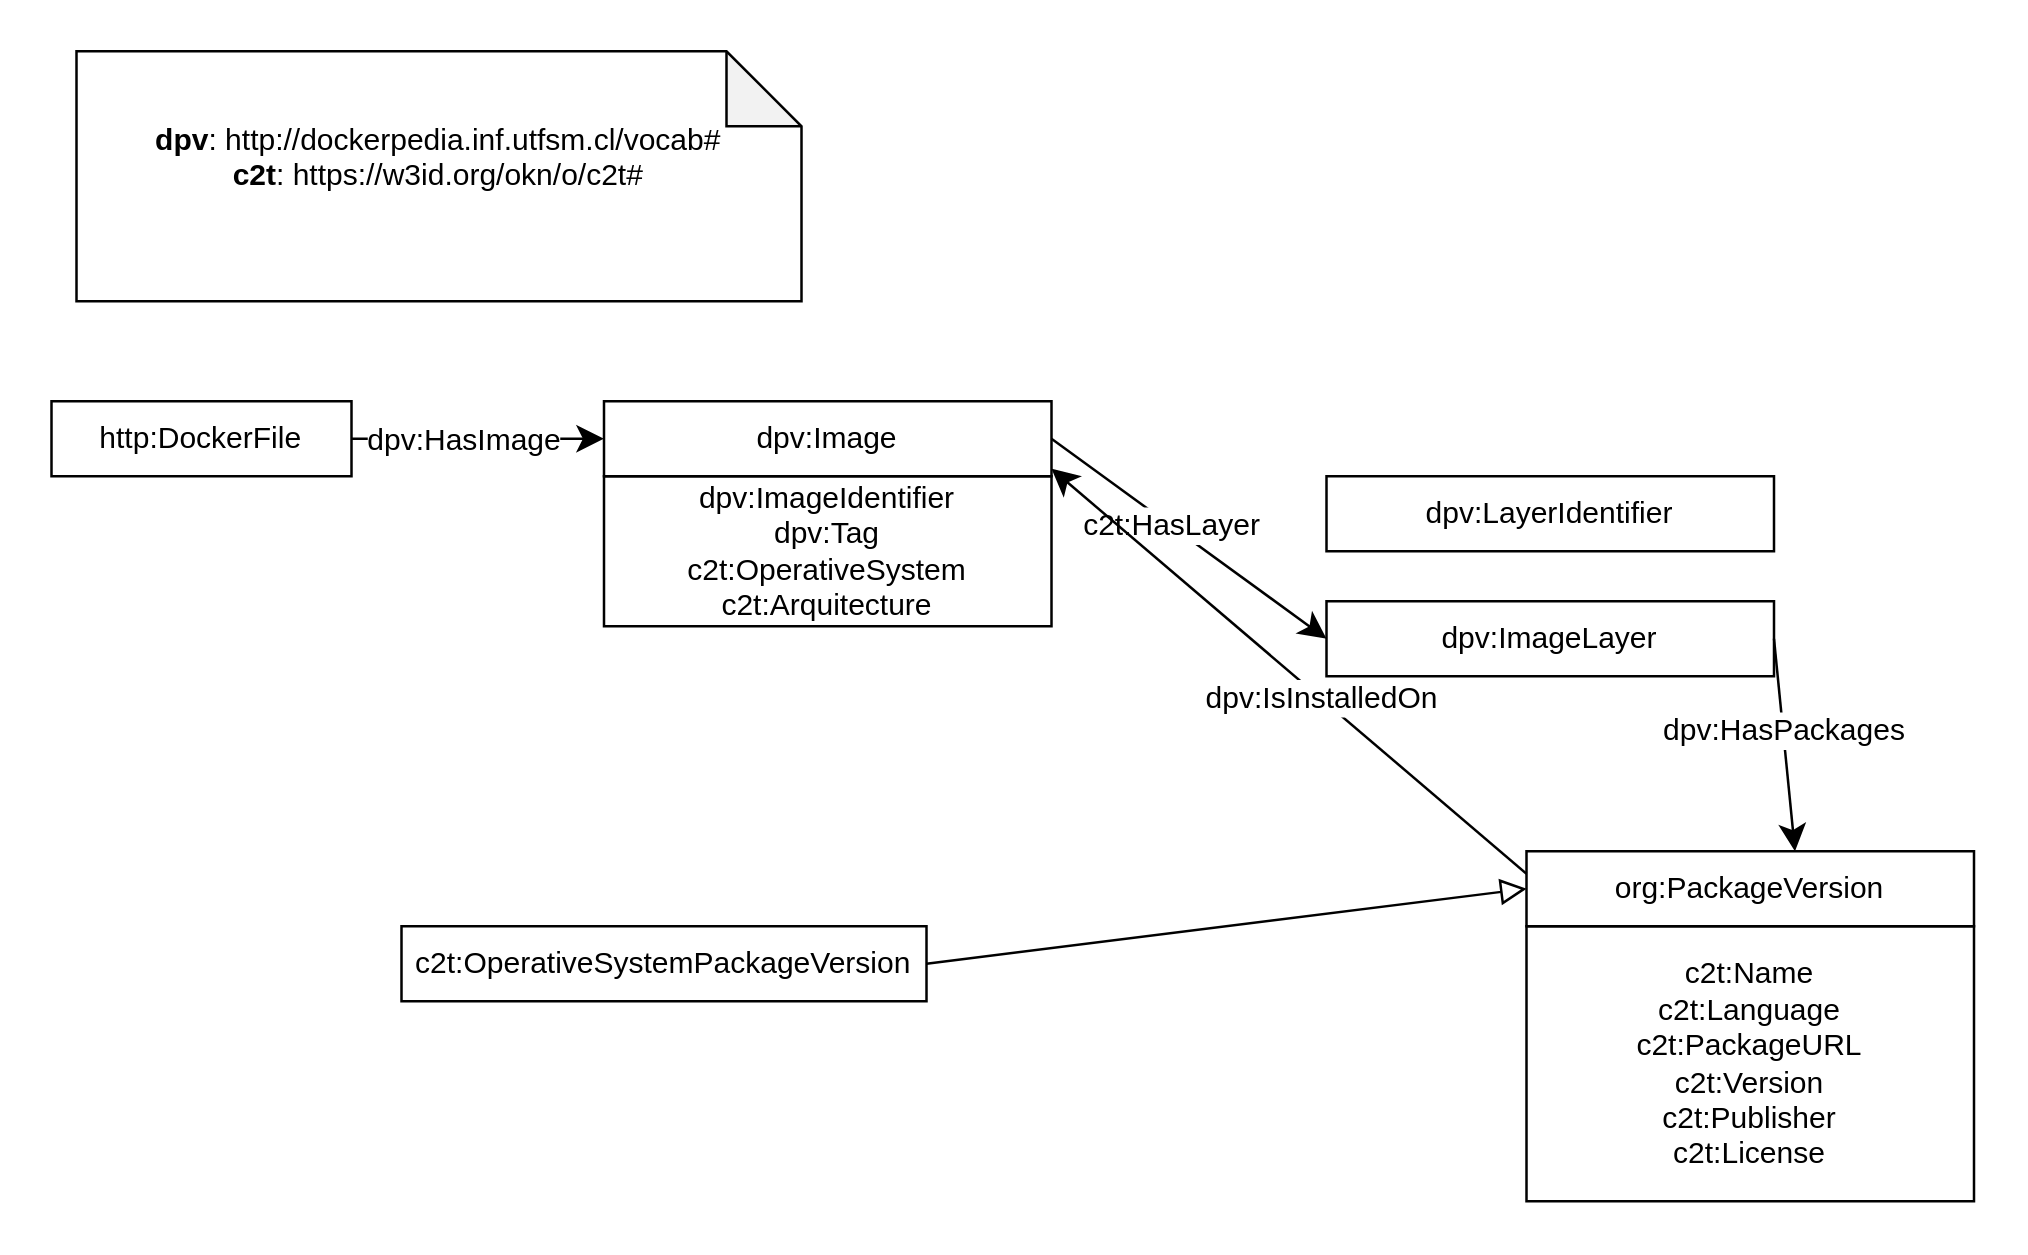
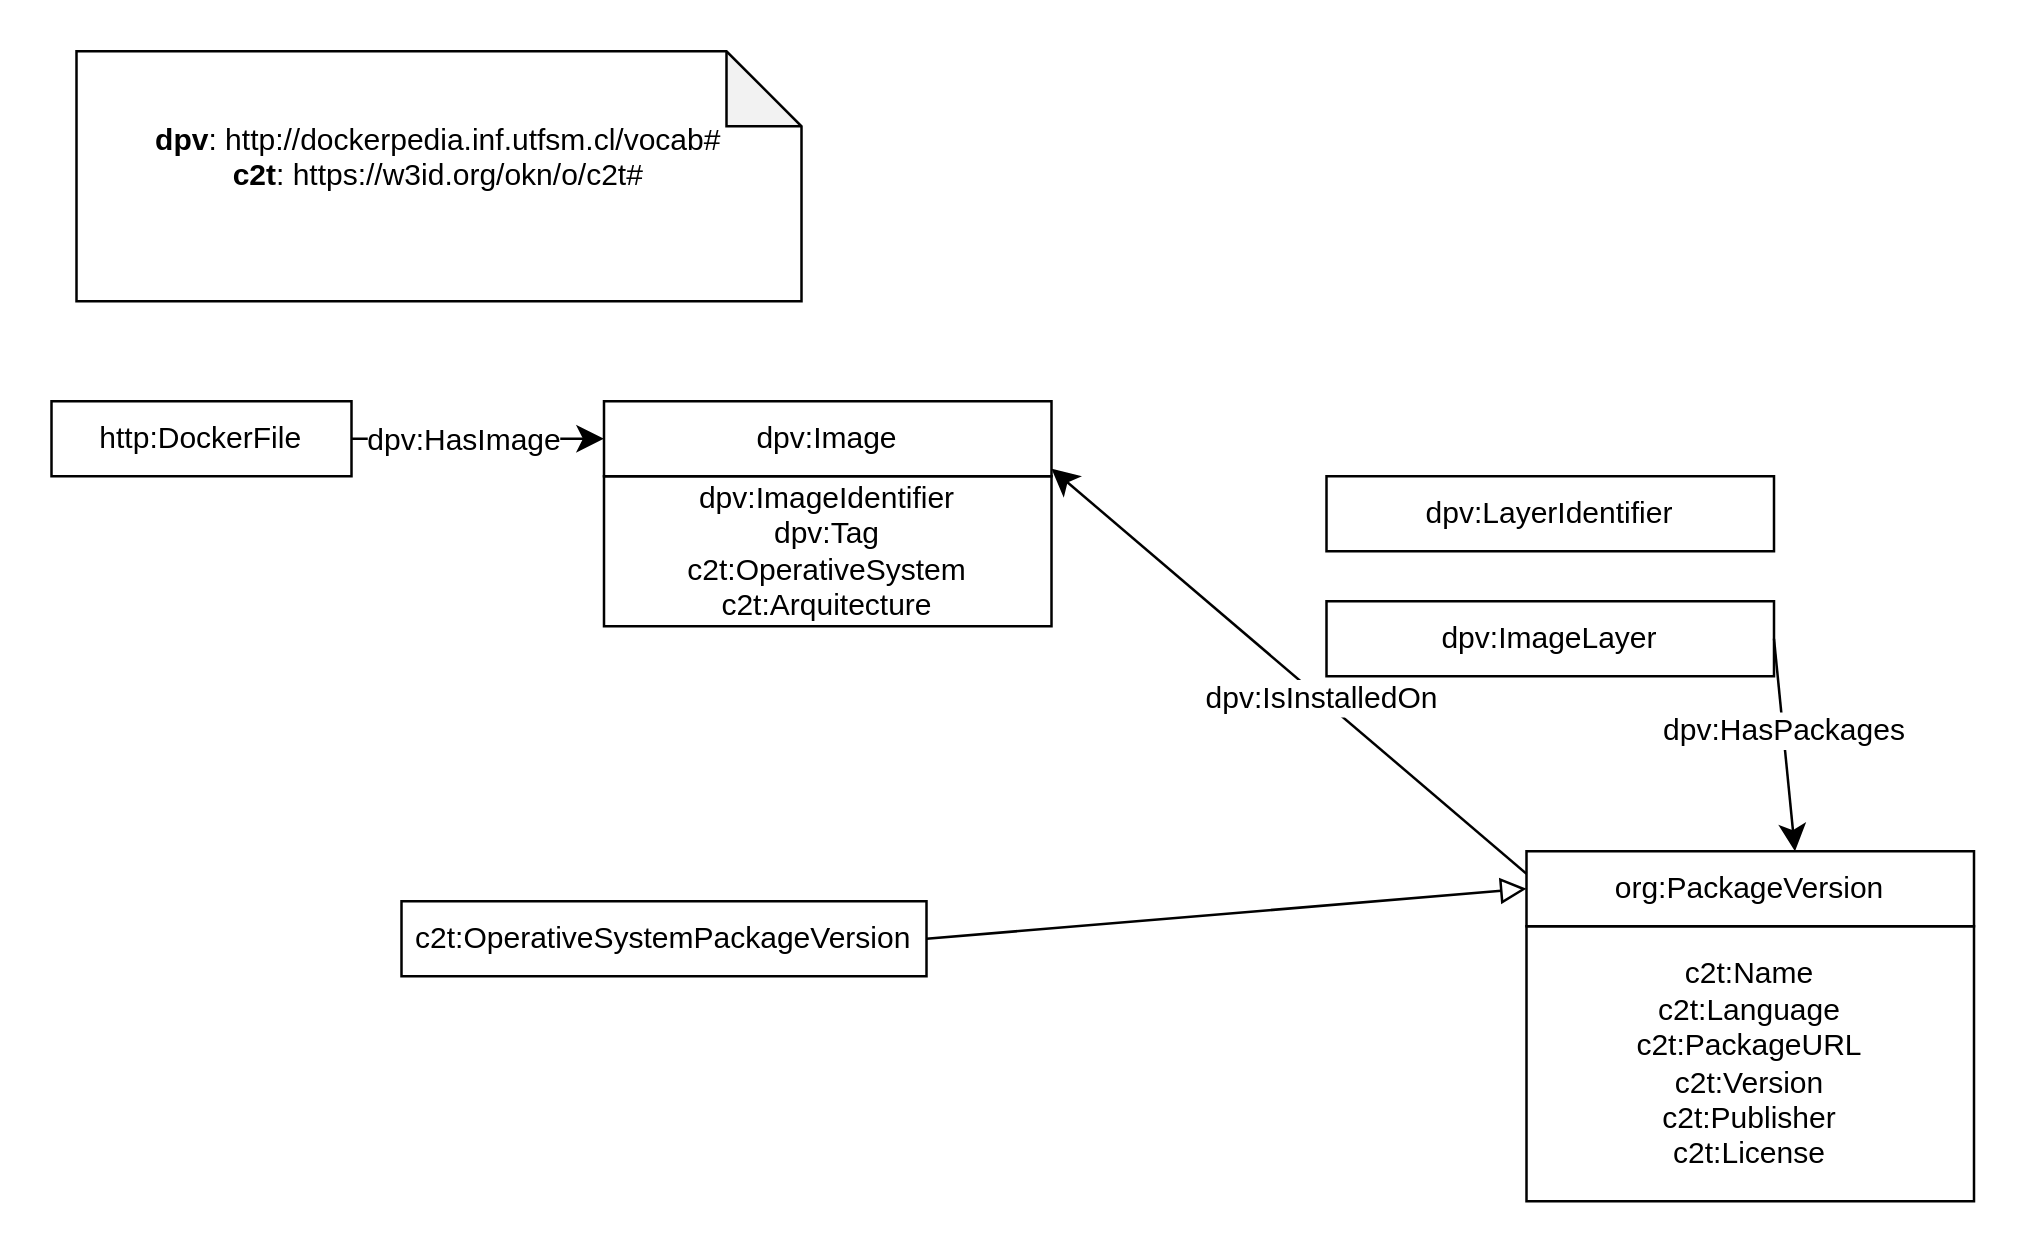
(1252, 585) -> none
(664, 964) -> (664, 939)
